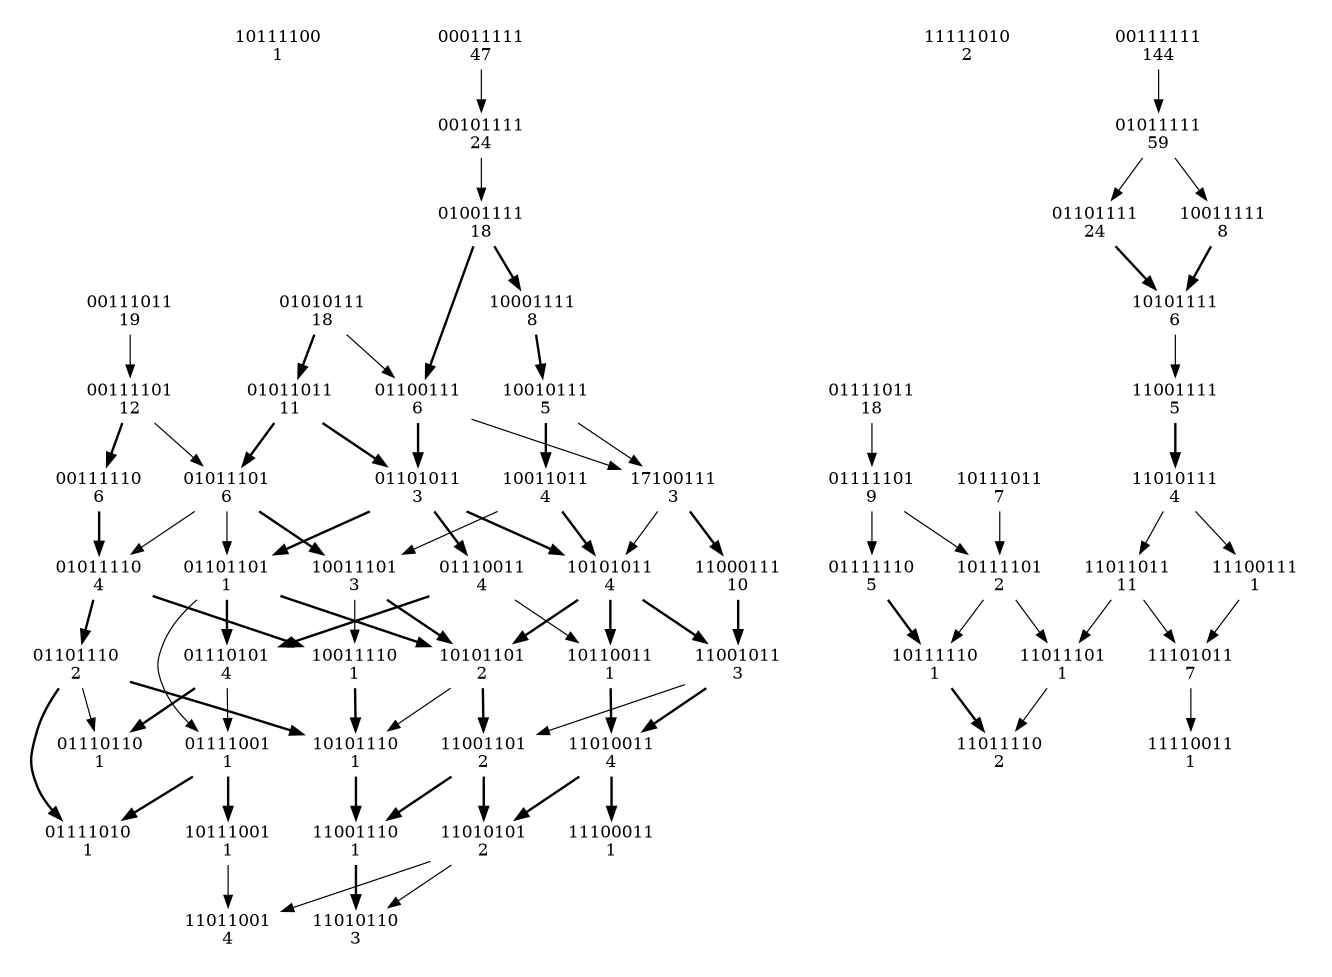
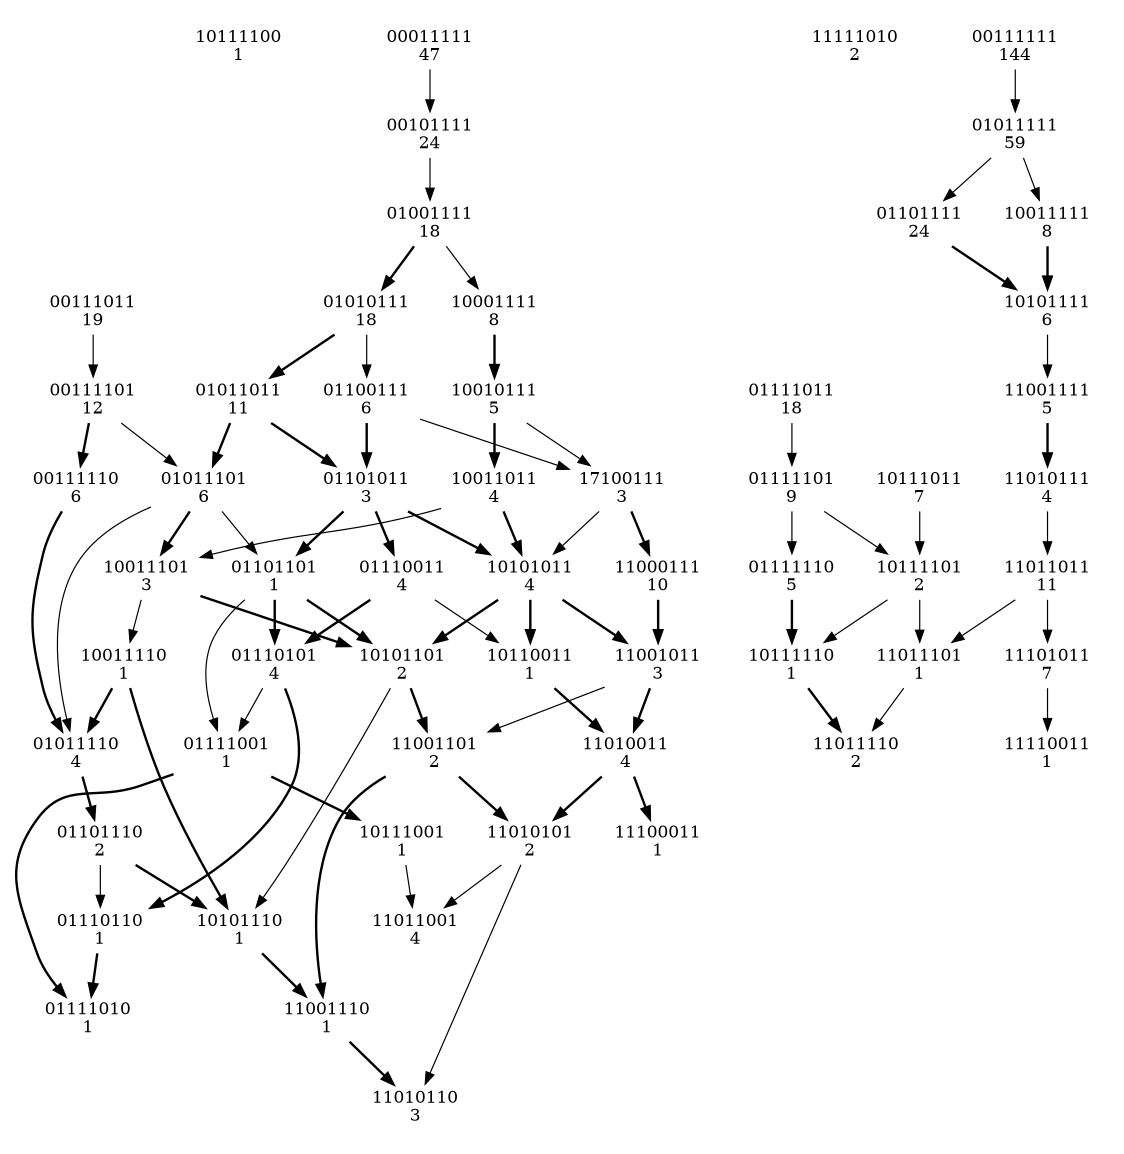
(504, 262) -> (459, 263)
(452, 306) -> (402, 262)
(1255, 577) -> none
(218, 618) -> (103, 704)
(32, 749) -> (95, 969)
